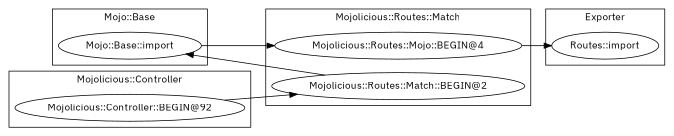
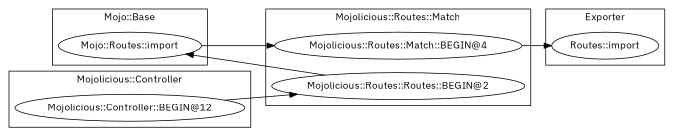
(130, 46) -> (130, 46)
(398, 46) -> (398, 46)
(398, 86) -> (398, 86)
(130, 108) -> (130, 108)
